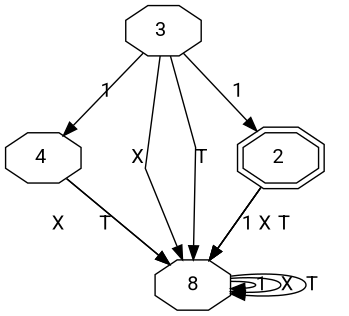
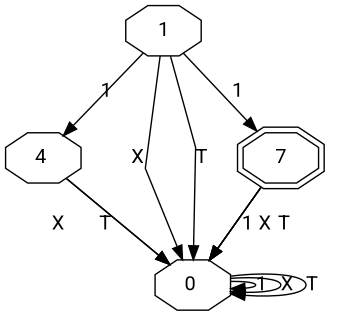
(163, 31) -> (163, 31)
(281, 158) -> (281, 158)
(193, 285) -> (193, 285)
